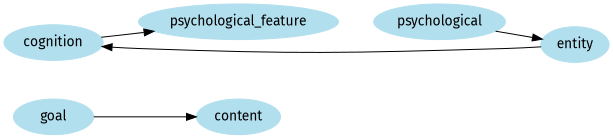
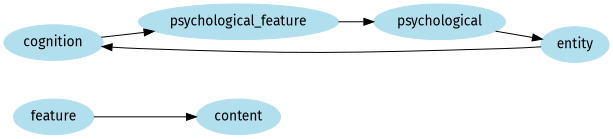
none -> (351, 22)
(54, 117) -> (54, 117)
